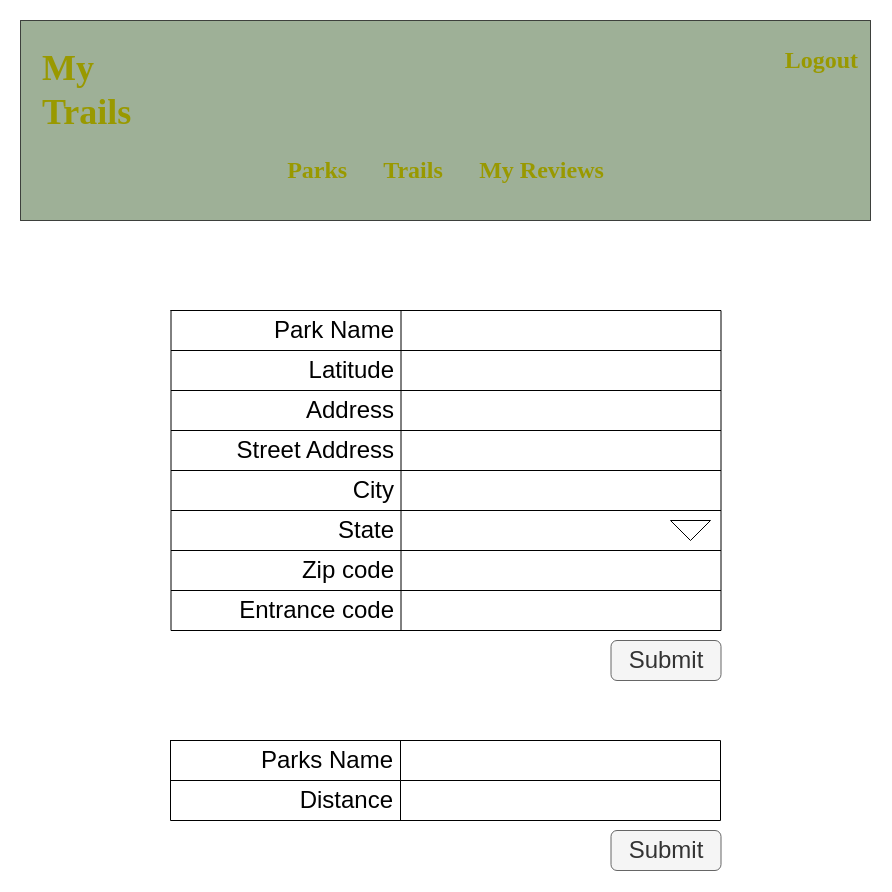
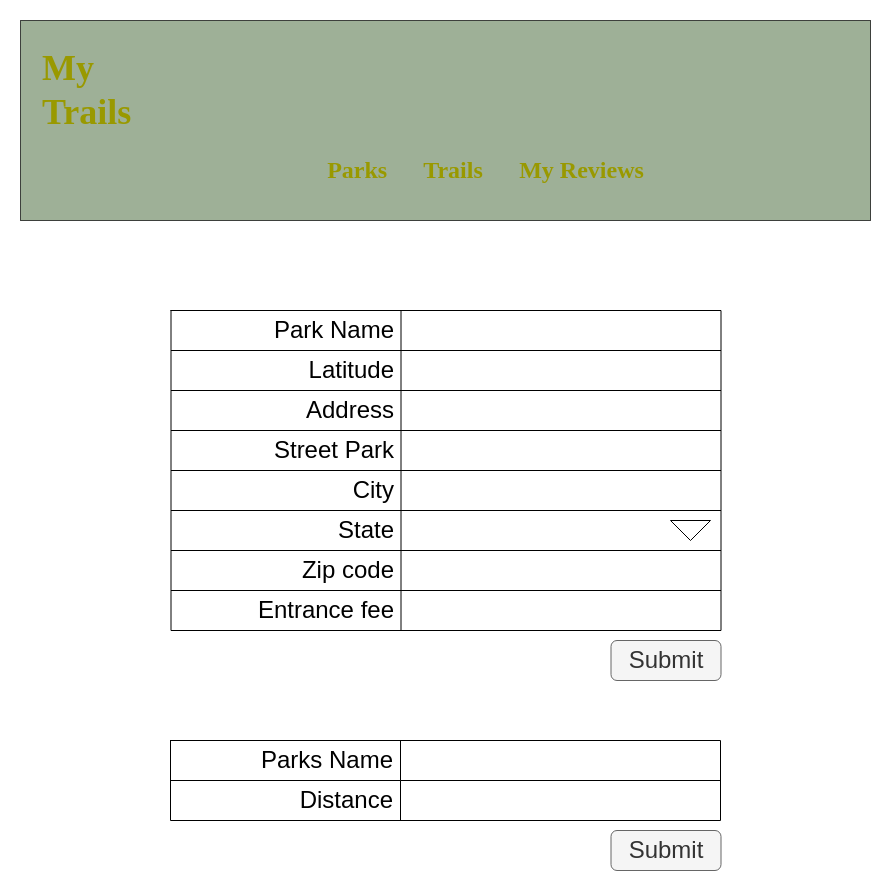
(786, 61) -> none
(446, 171) -> (486, 171)
(304, 451) -> (324, 451)
(310, 611) -> (317, 611)
